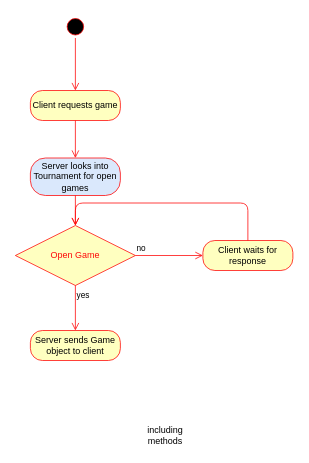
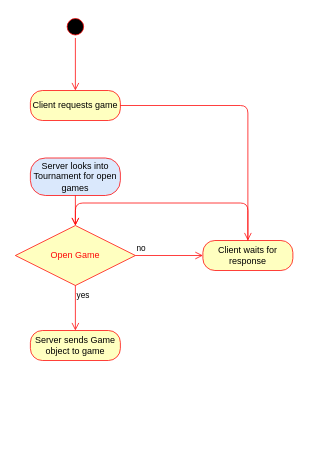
(75, 138) -> (230, 105)
(75, 345) -> (75, 345)
(165, 435) -> none
